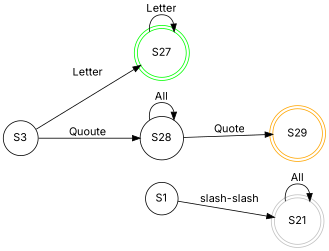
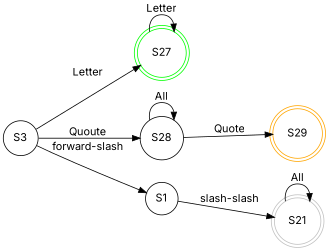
none -> (88, 168)
